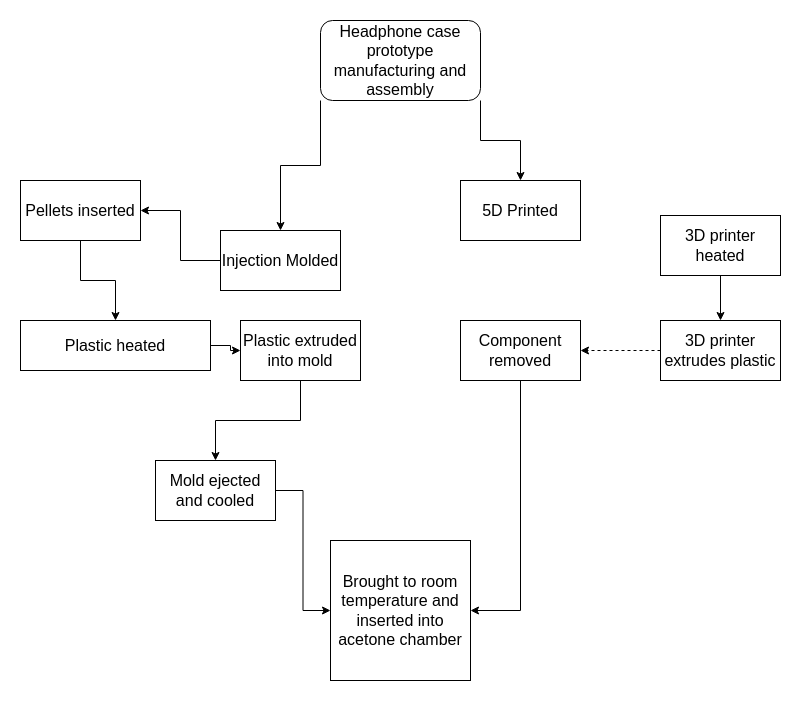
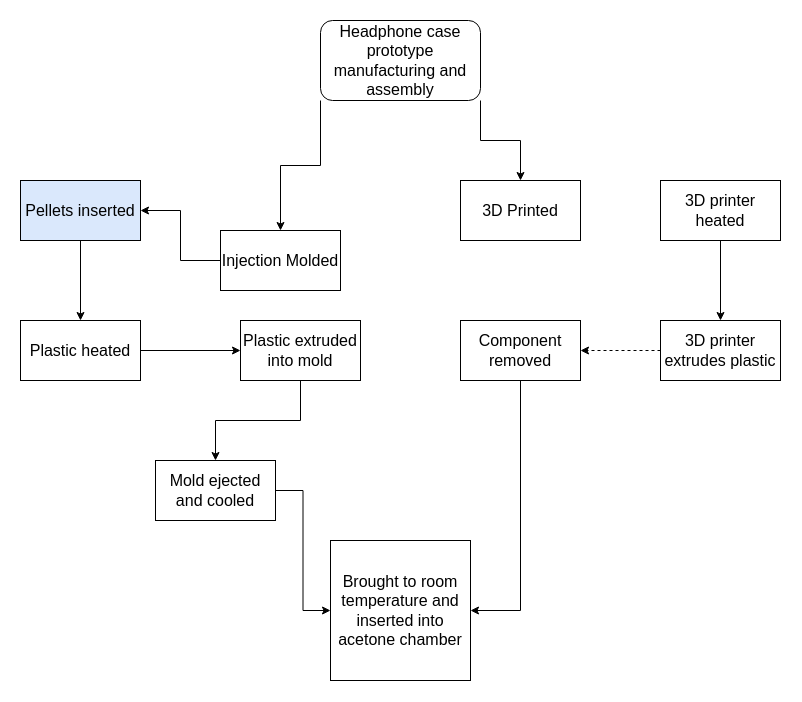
(81, 211) -> (81, 211)
(521, 211) -> (521, 211)
(721, 246) -> (721, 211)
(116, 346) -> (81, 351)
